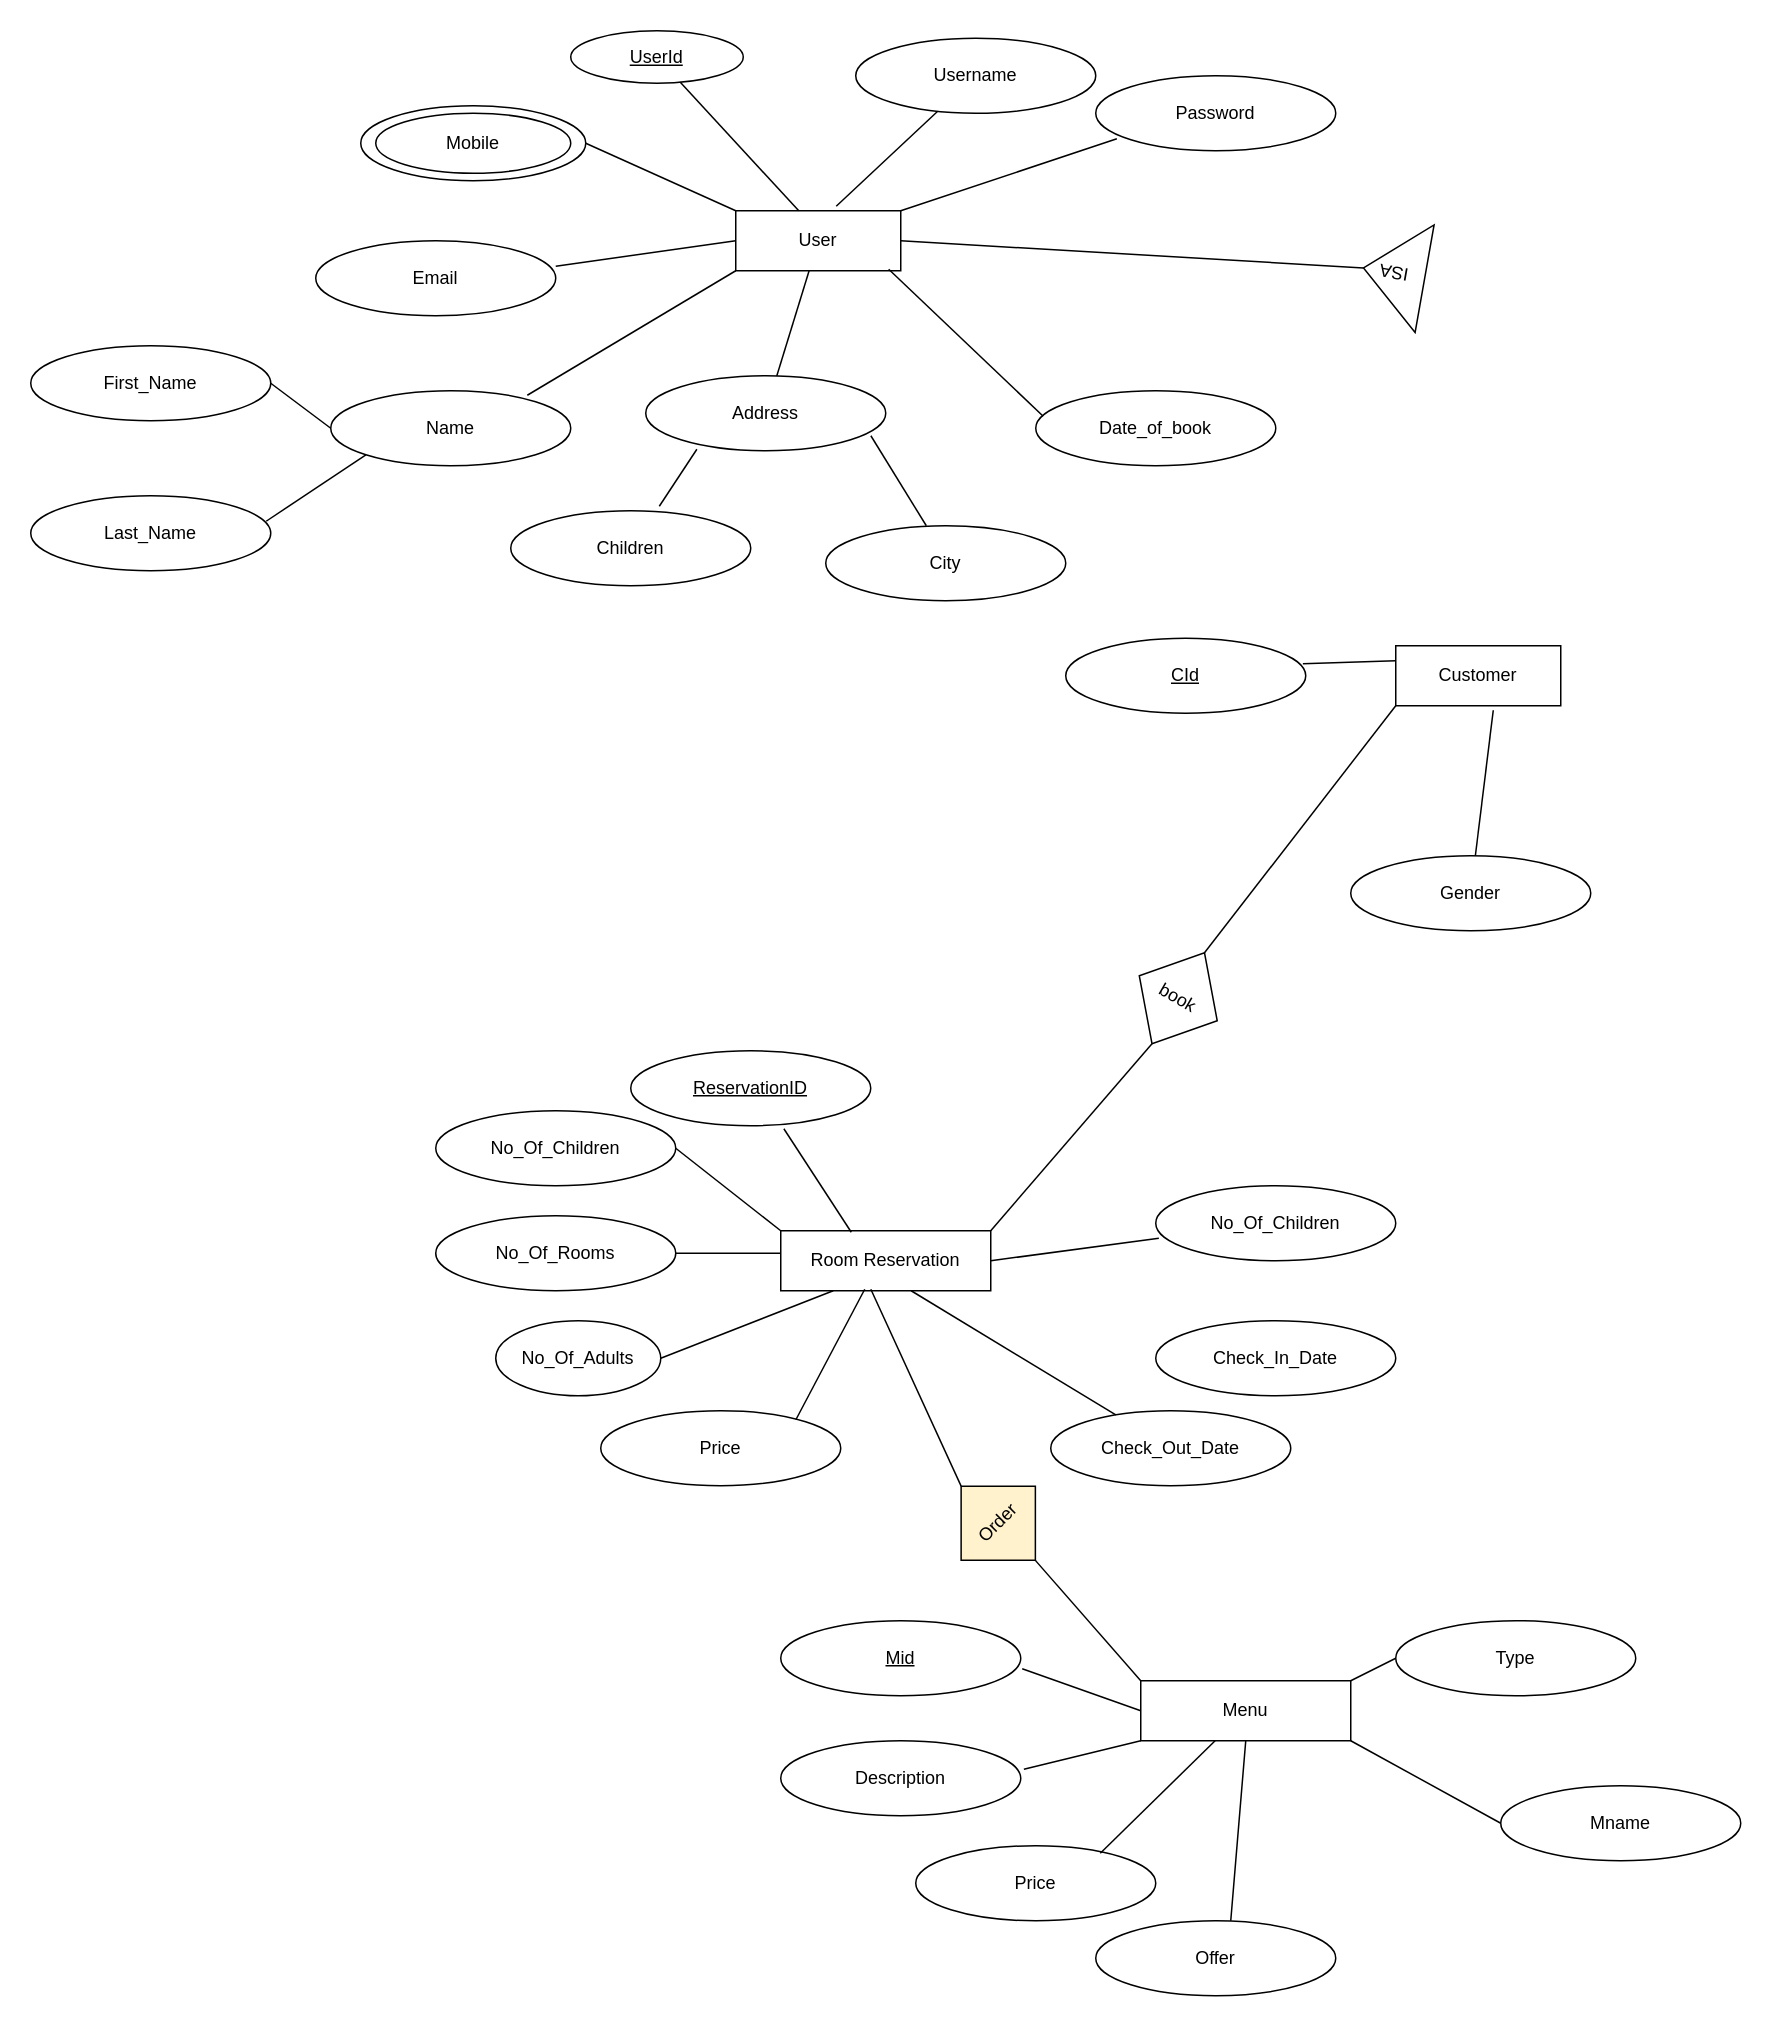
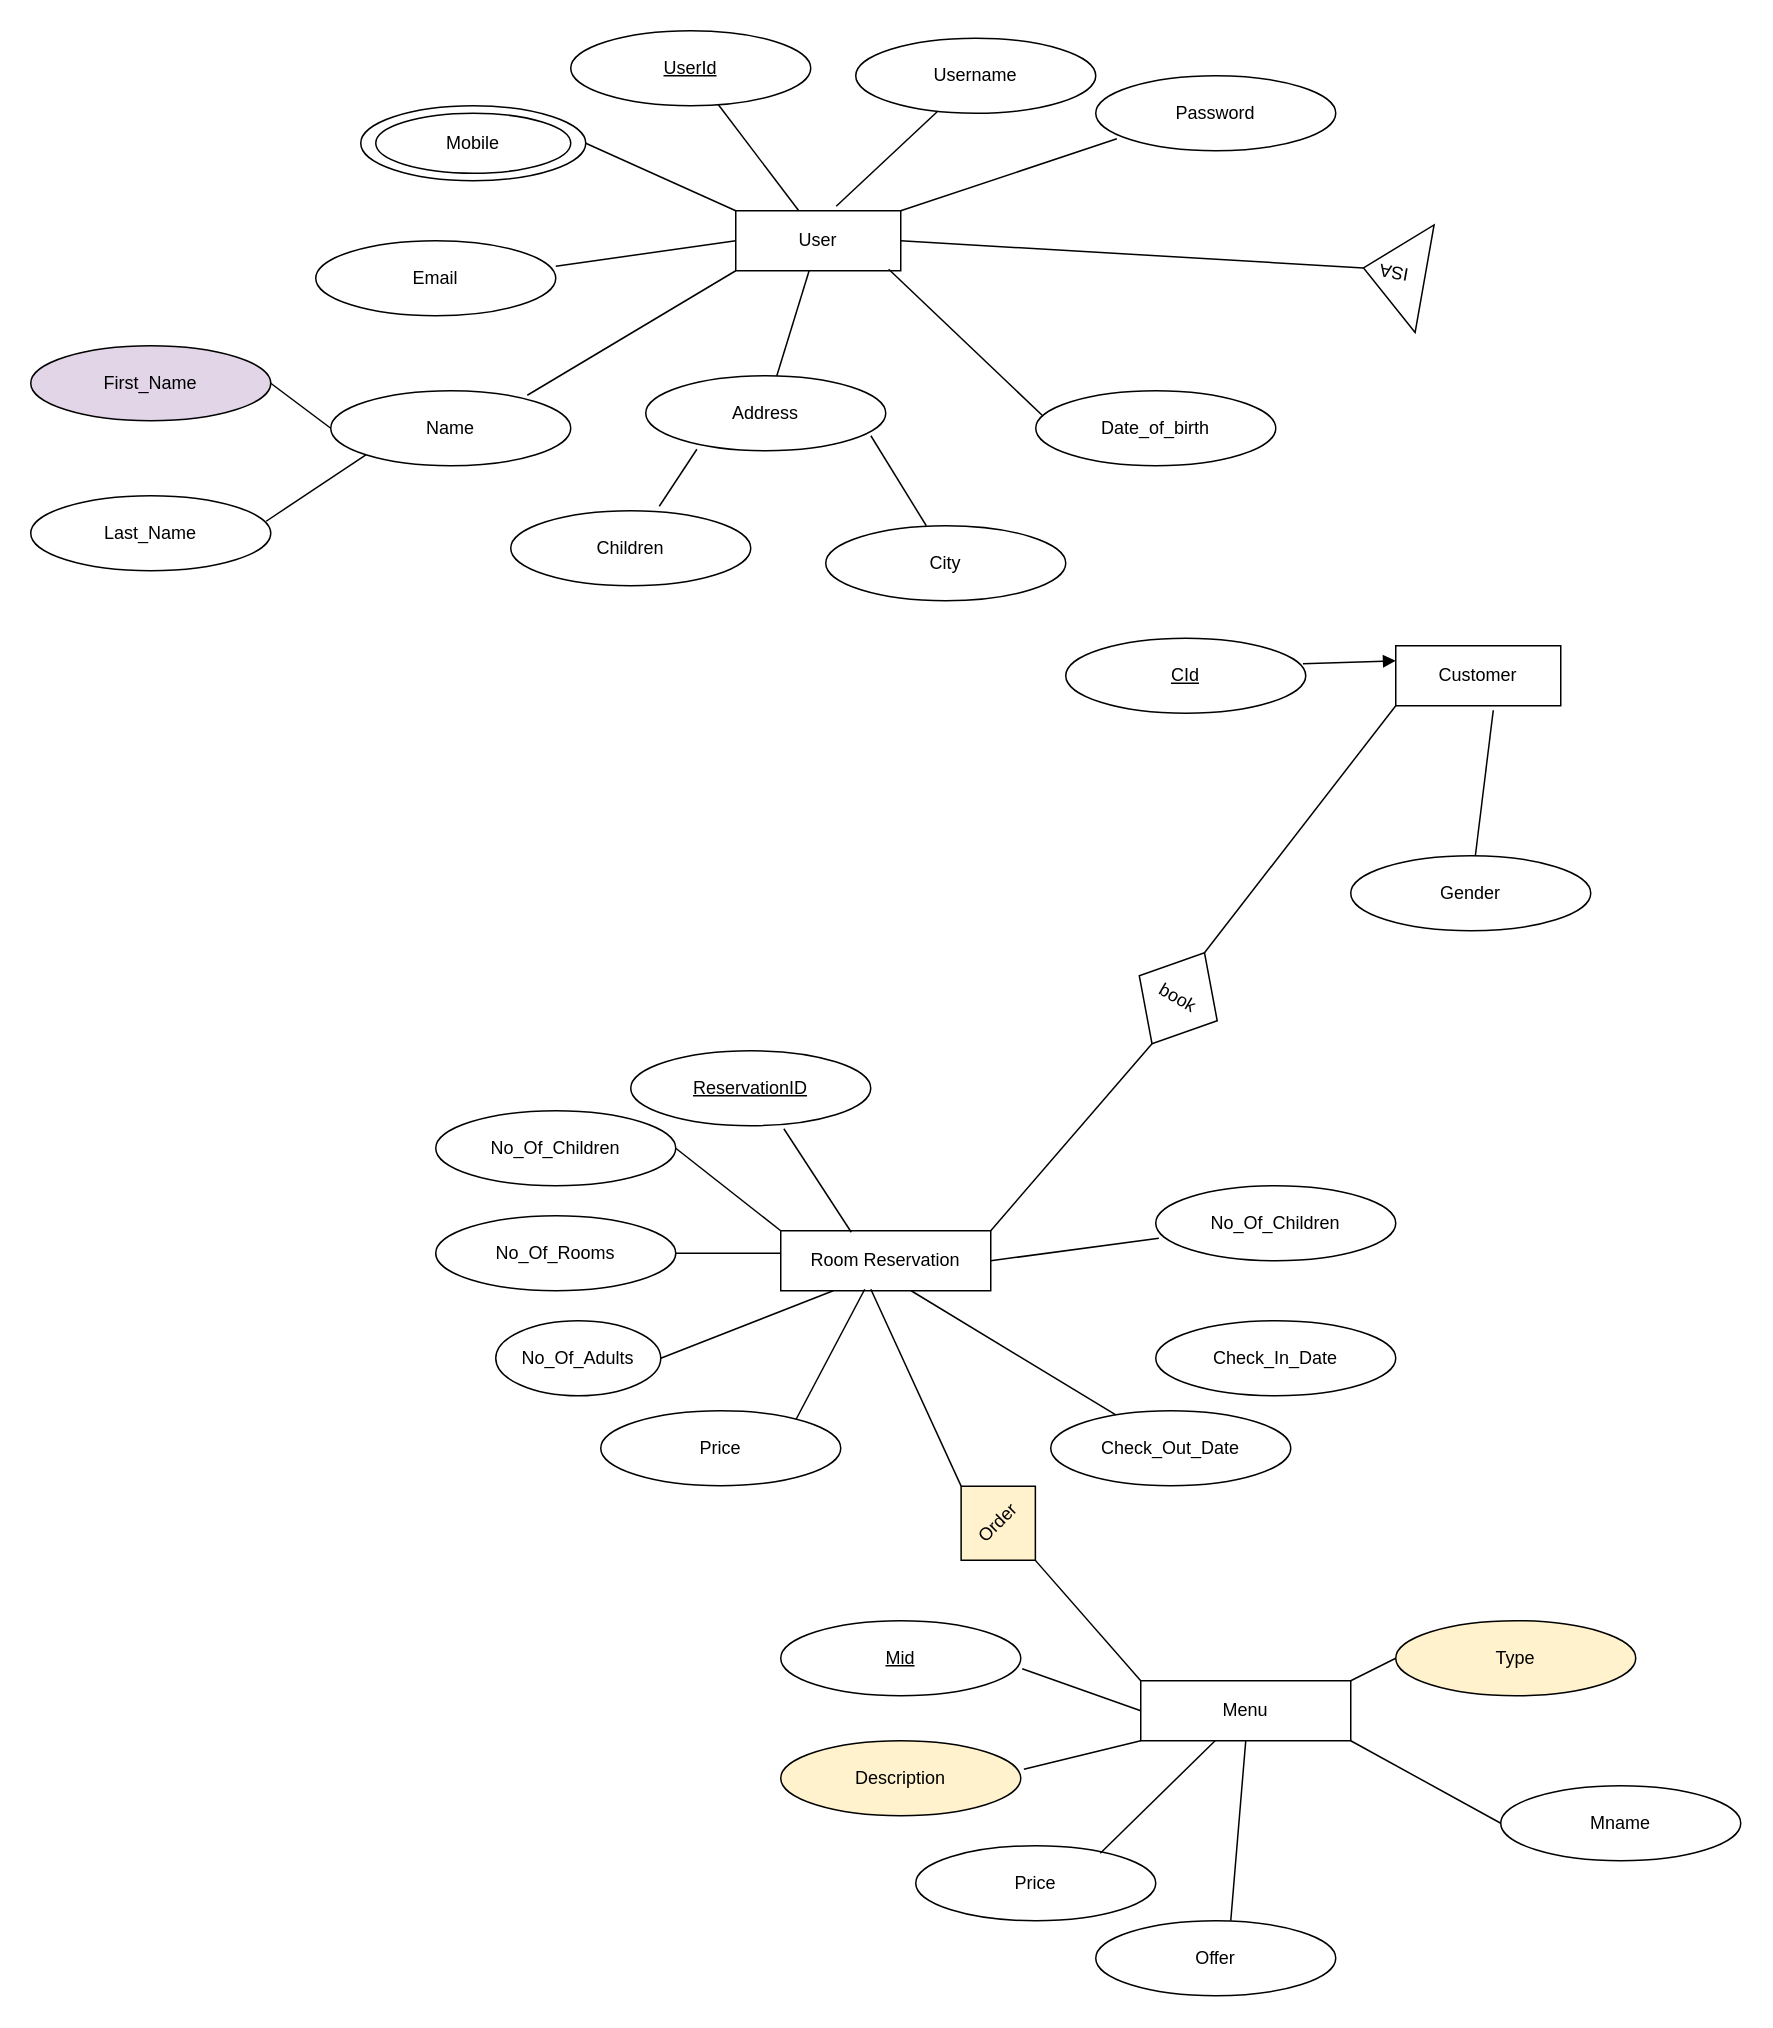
(657, 57) -> (691, 68)
(151, 383) -> (151, 383)
(1156, 428) -> (1156, 428)
(1387, 661) -> (1382, 661)
(1516, 1658) -> (1516, 1658)
(901, 1778) -> (901, 1778)
